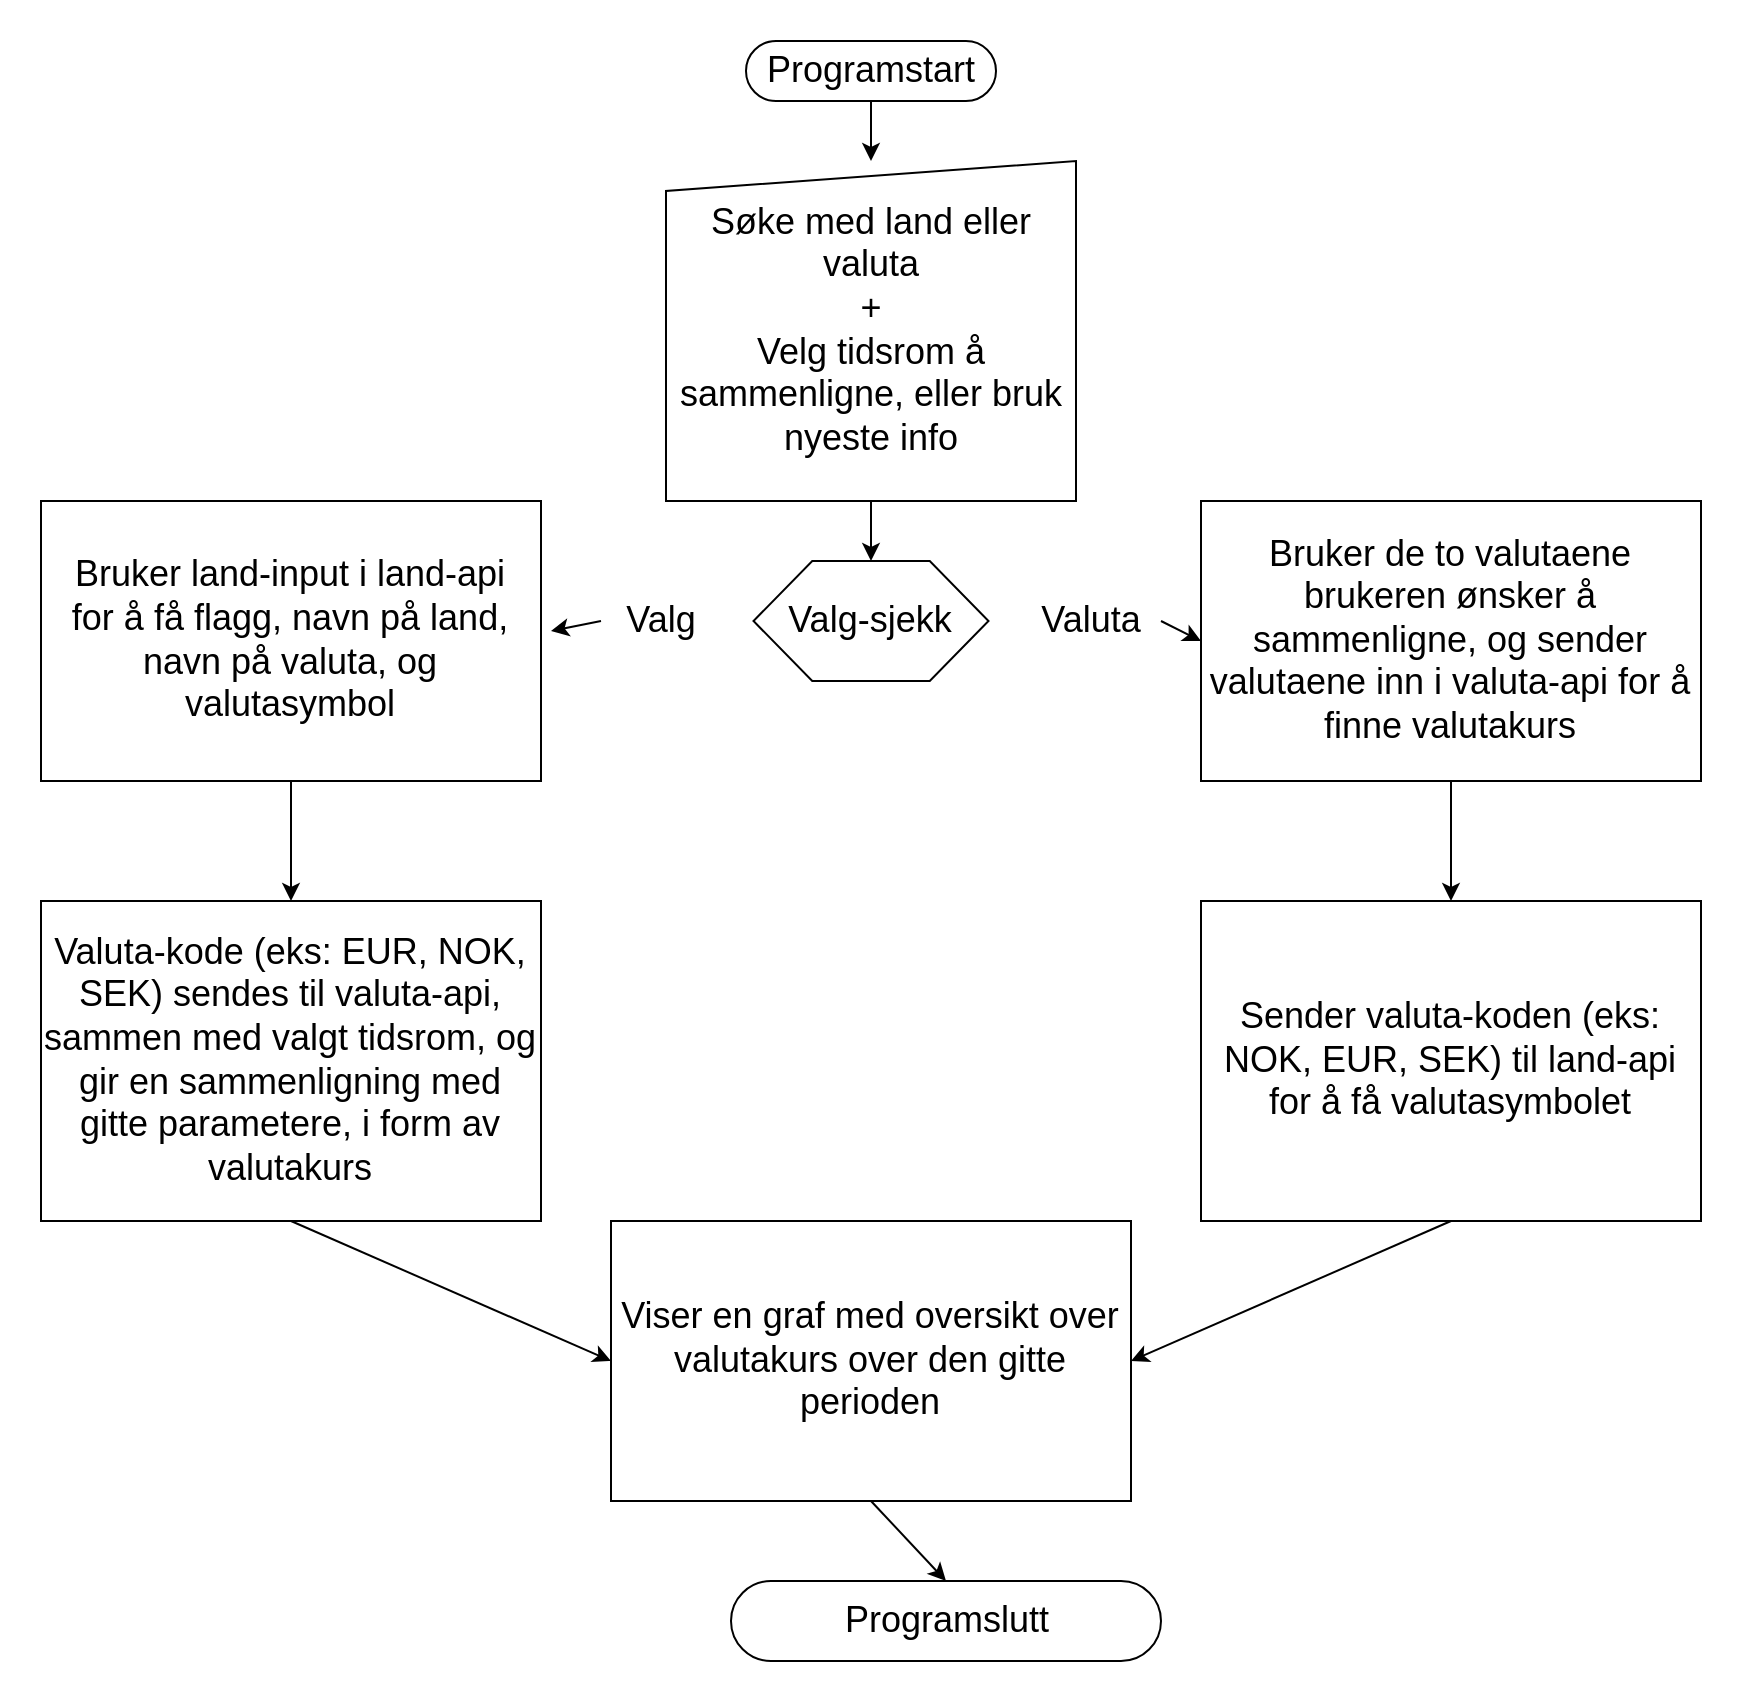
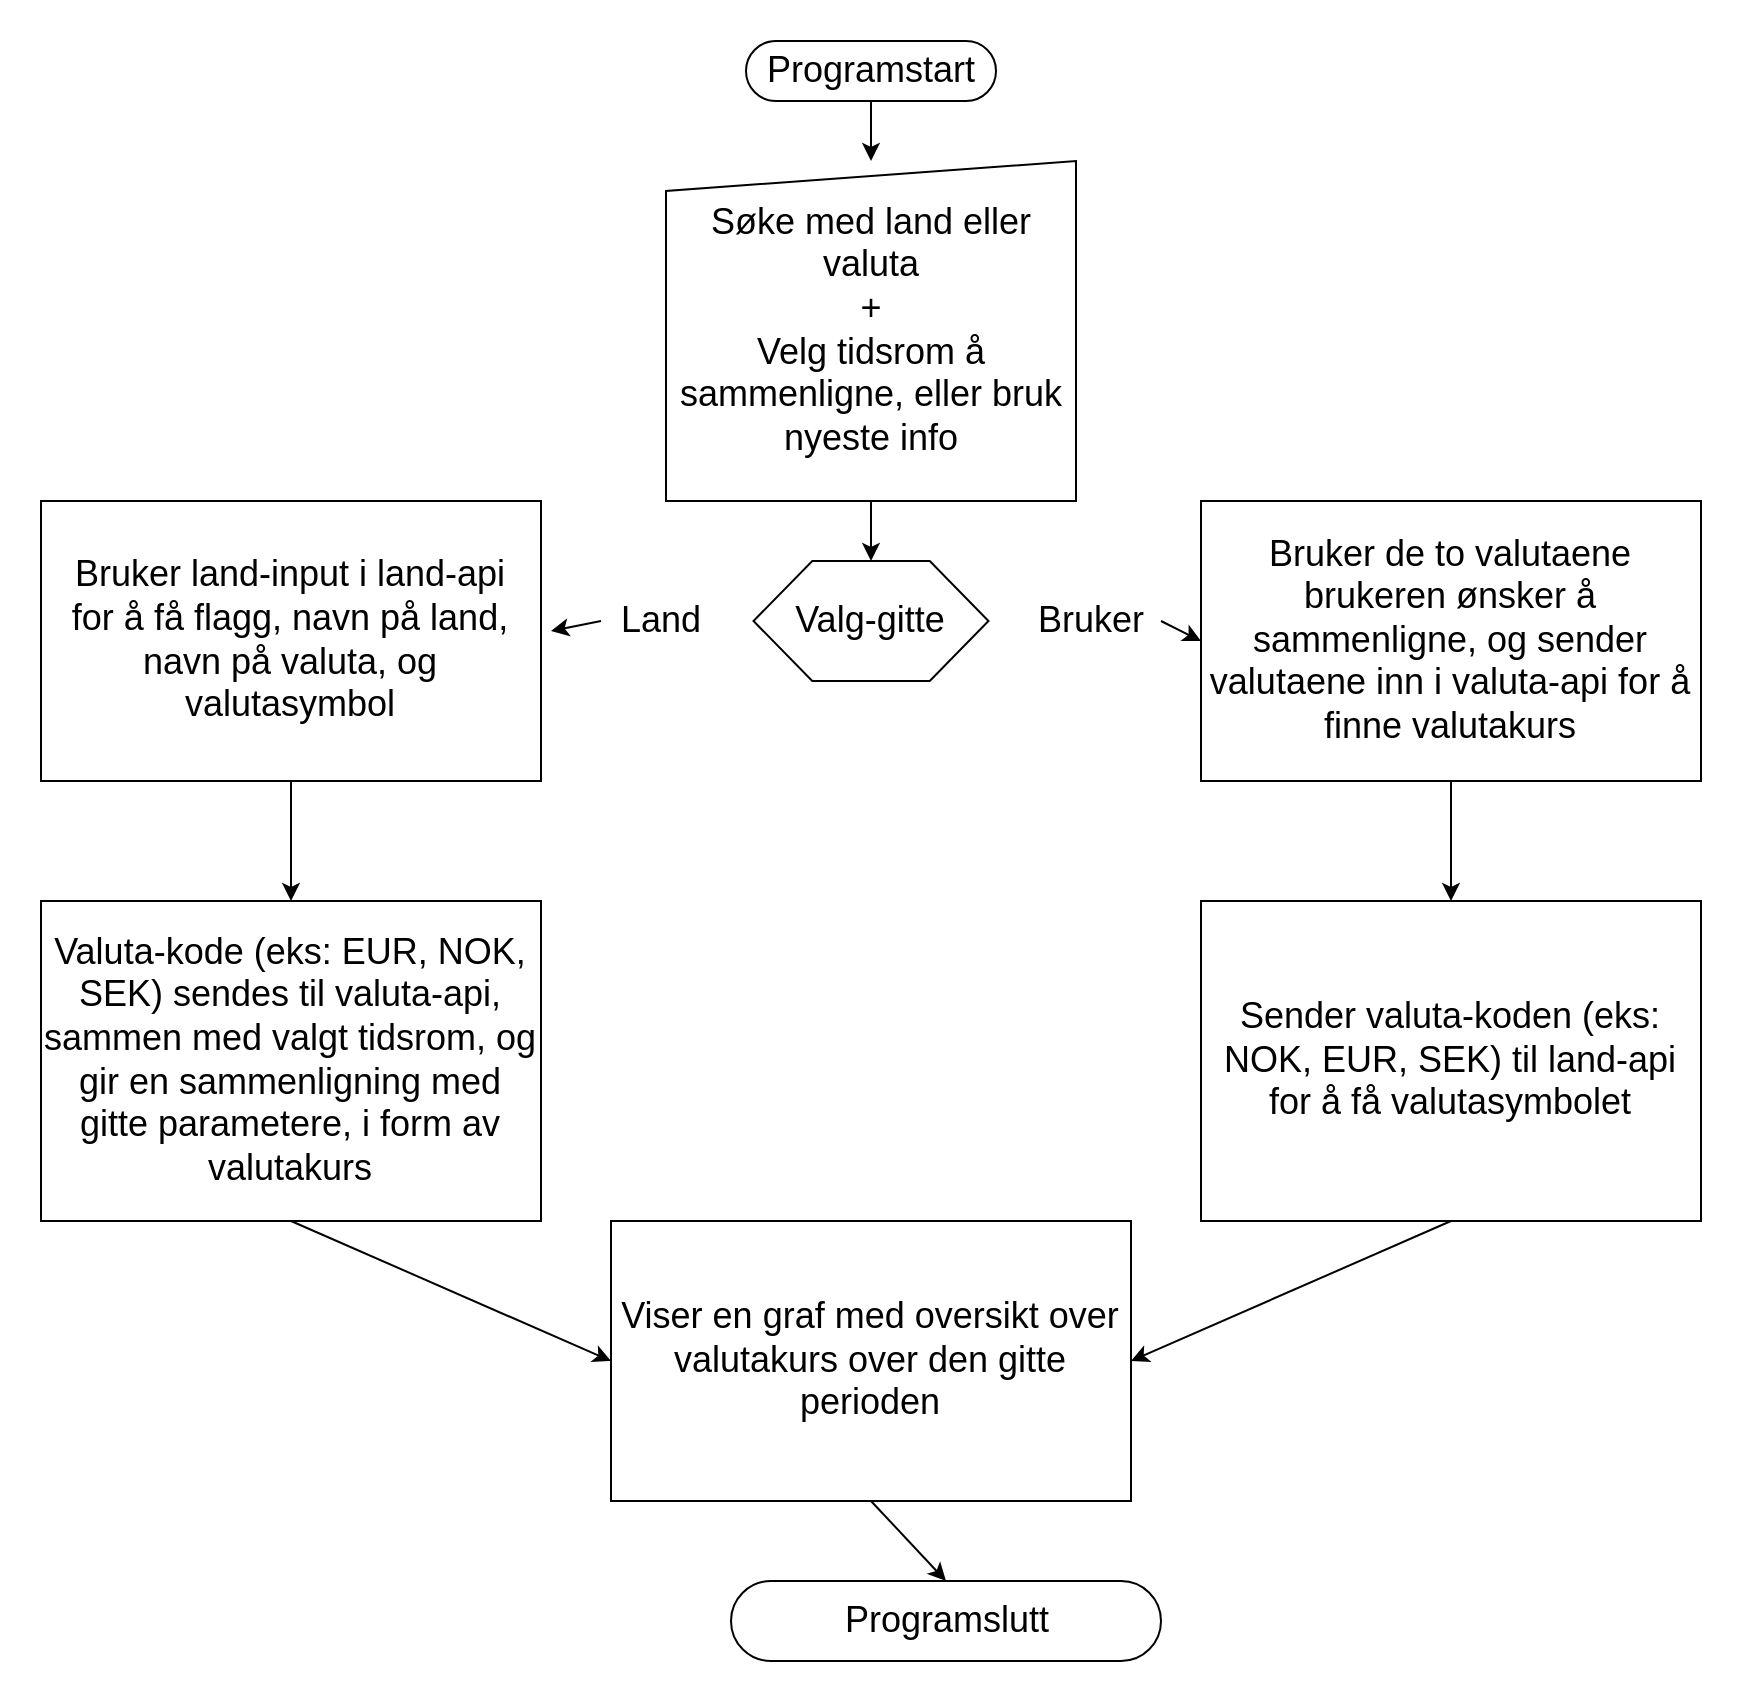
(662, 621) -> (662, 621)
(871, 621) -> (871, 621)
(1092, 621) -> (1092, 621)
